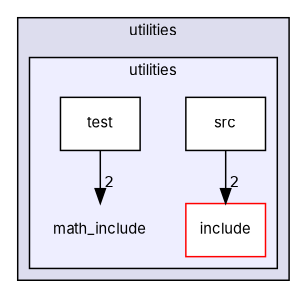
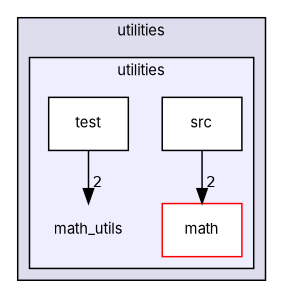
(100, 230) -> (88, 230)
(226, 230) -> (202, 230)
